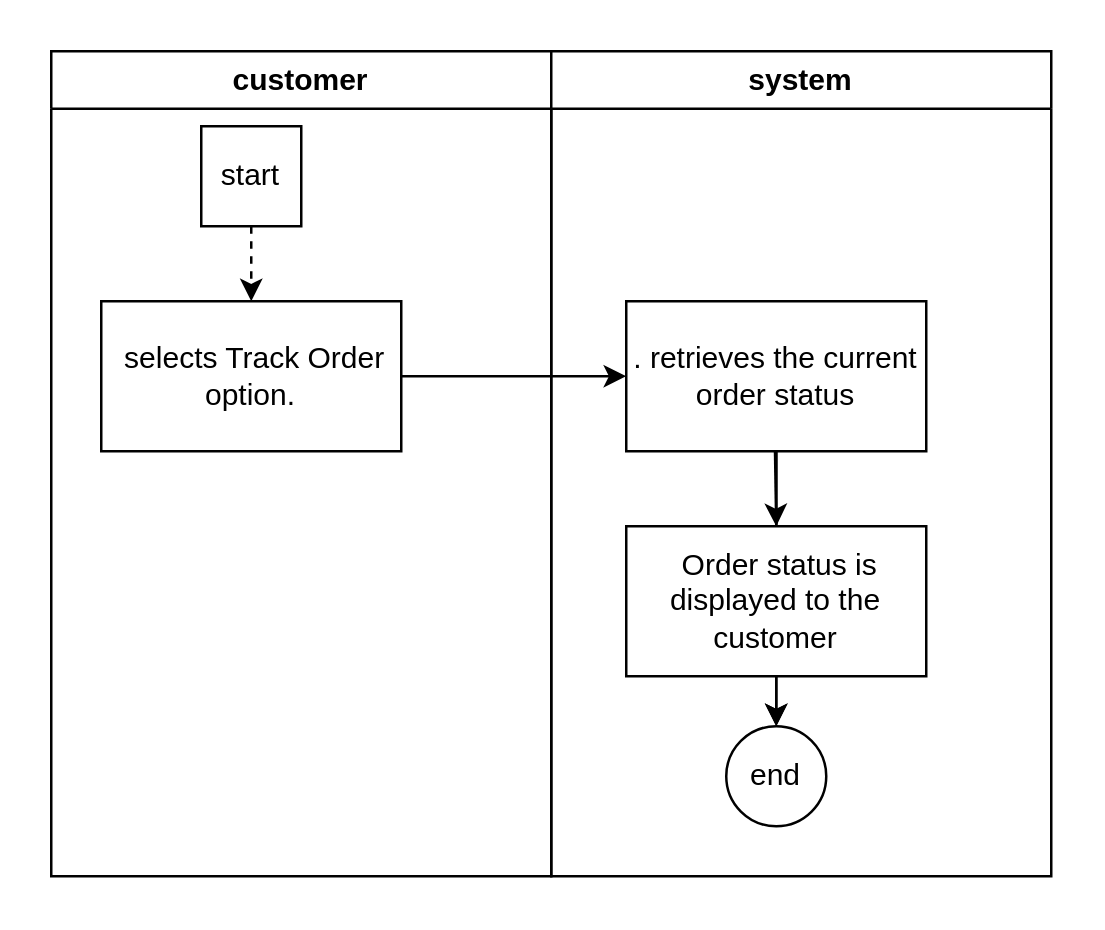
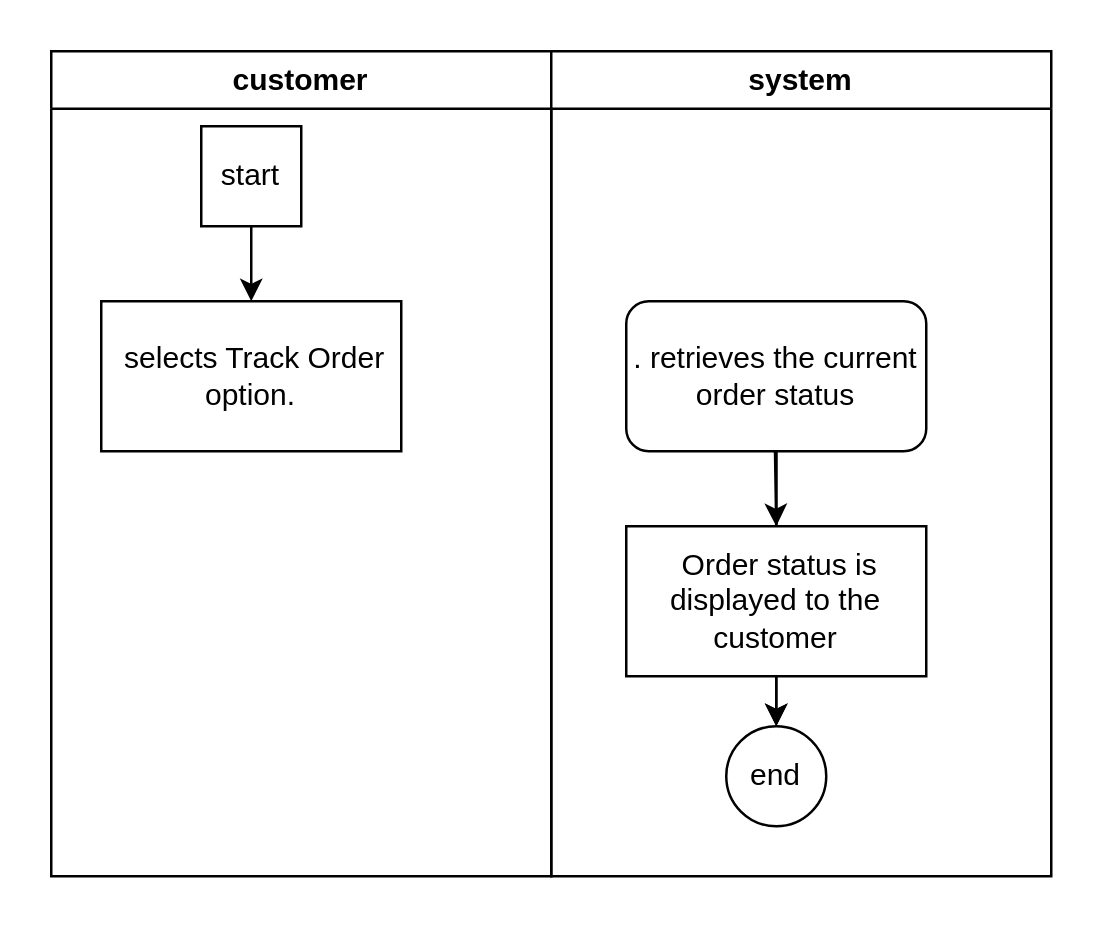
(251, 257) -> (251, 257)
(473, 376) -> none
(776, 376) -> (776, 376)
